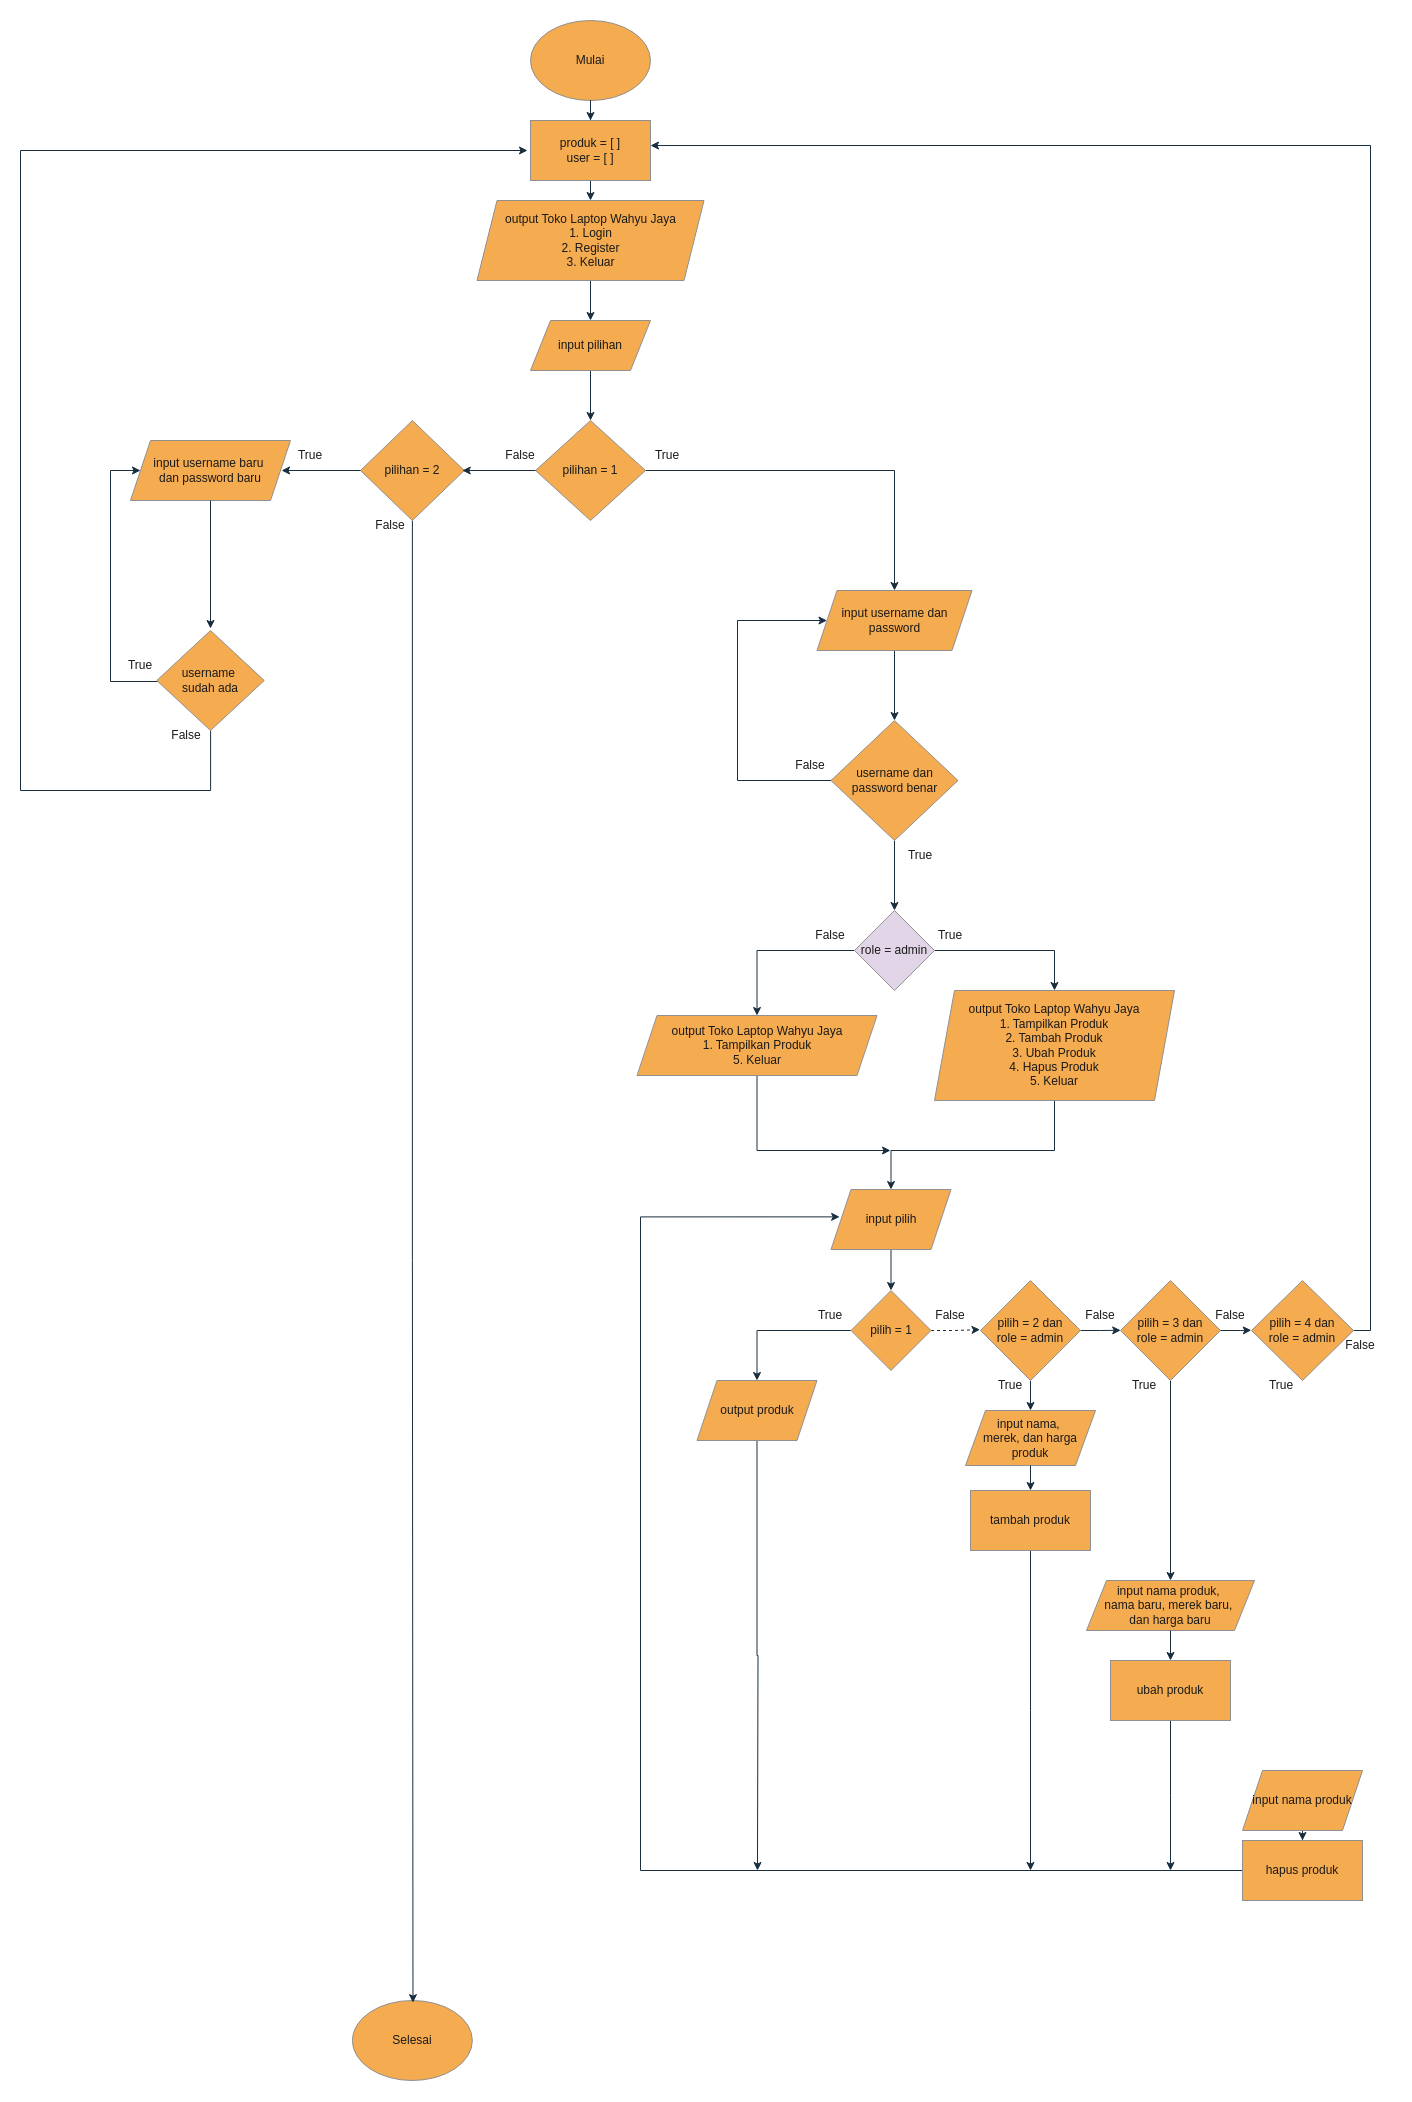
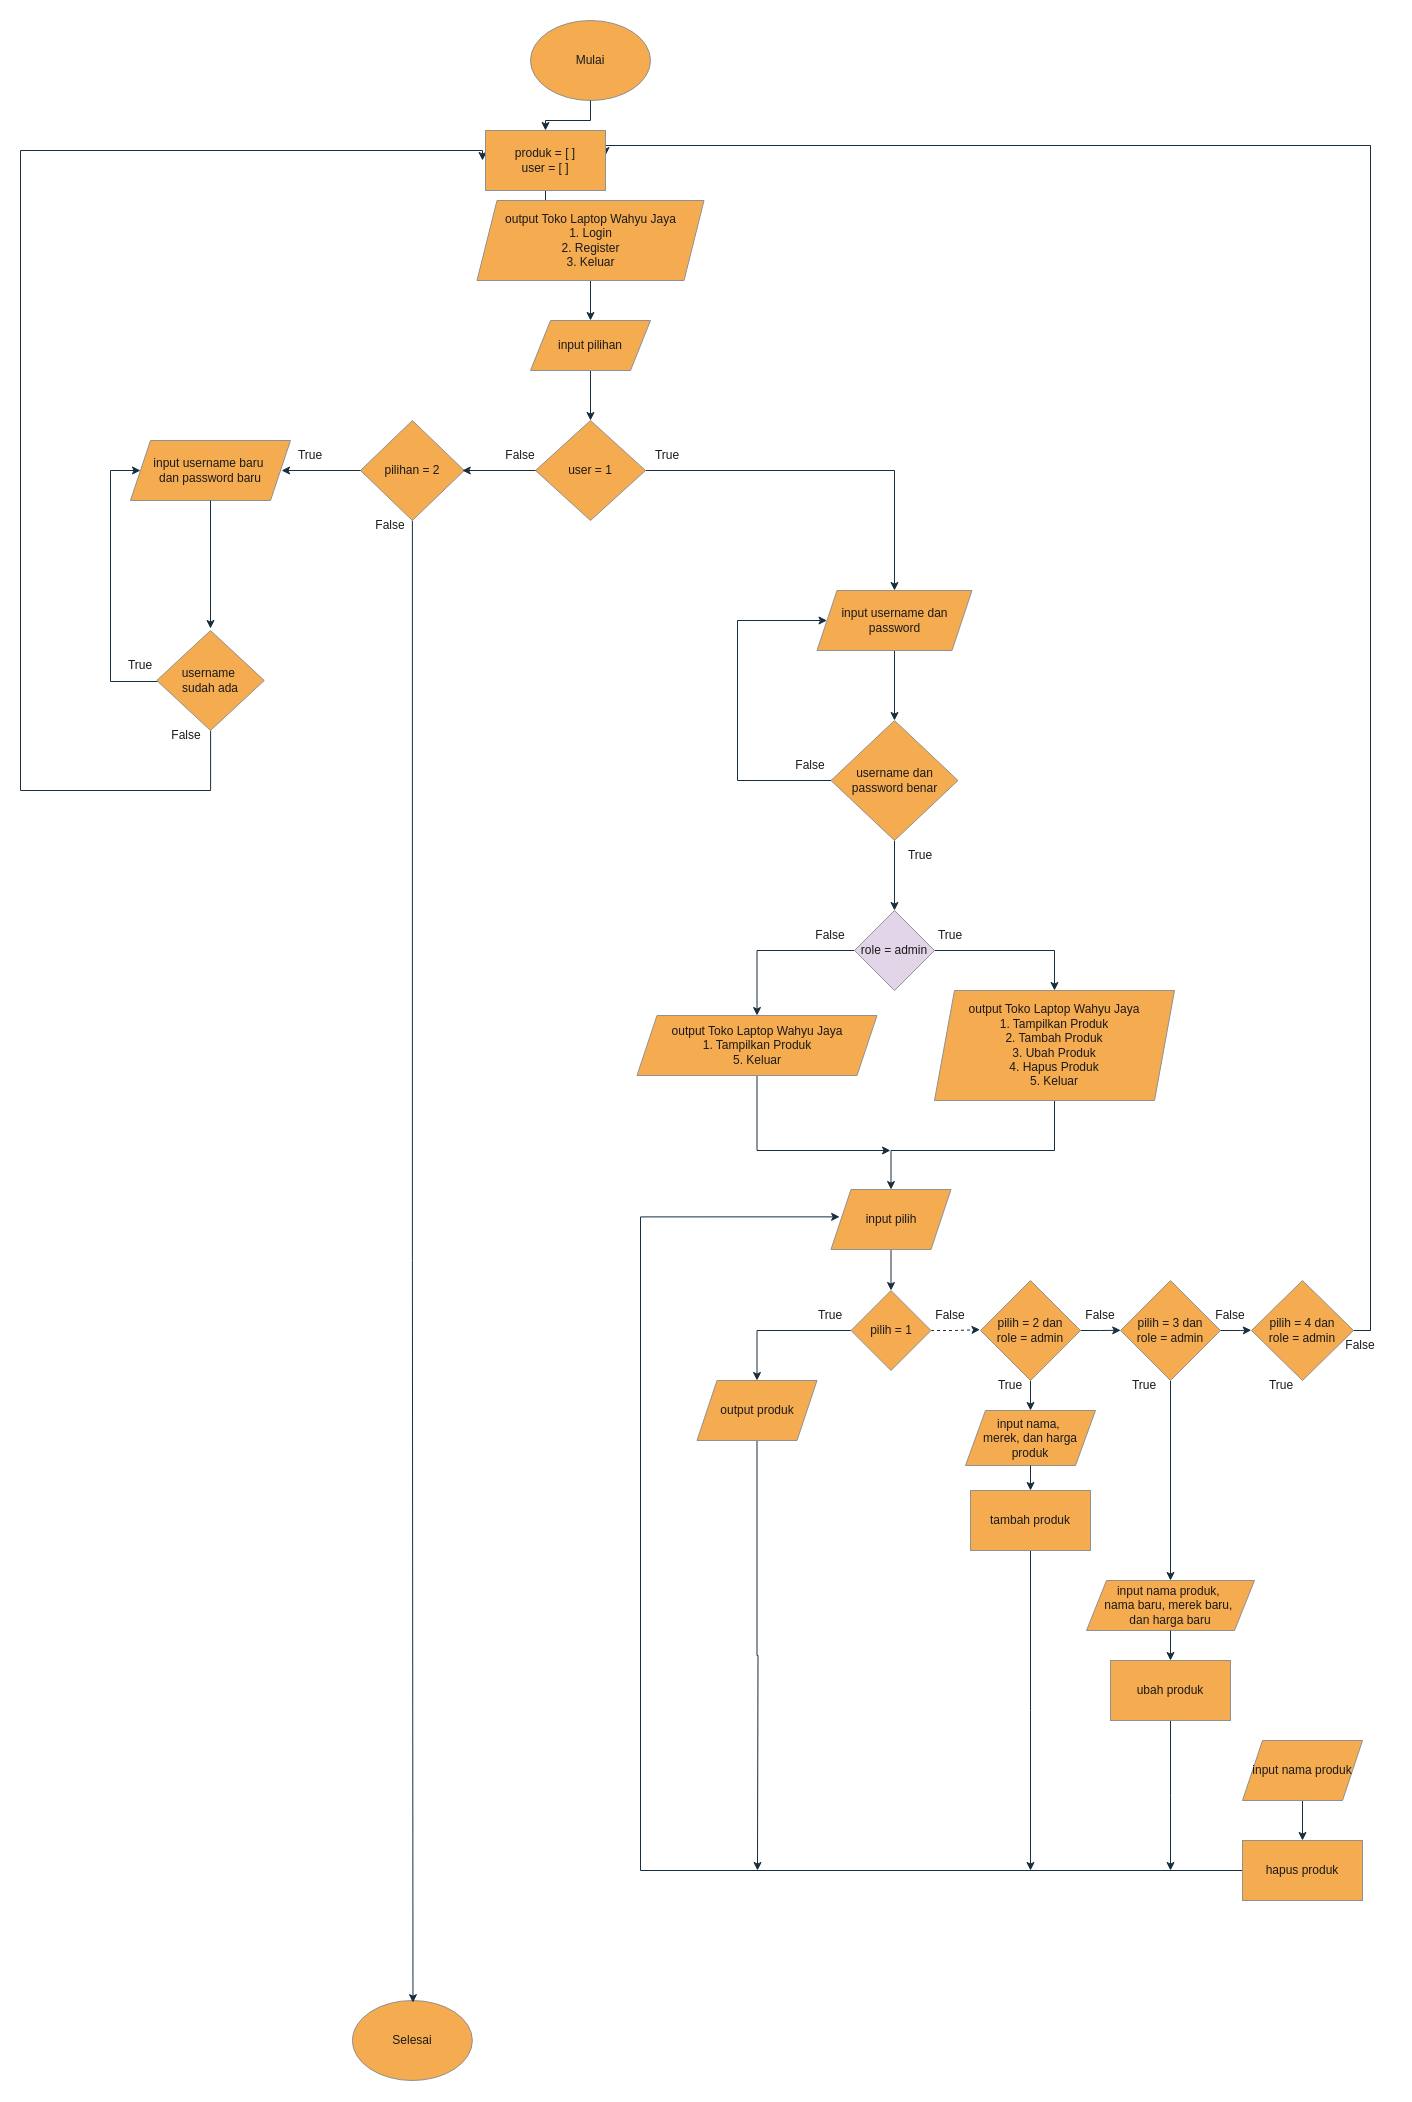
(591, 151) -> (546, 161)
(591, 471) -> (591, 471)
(1303, 1801) -> (1303, 1771)
